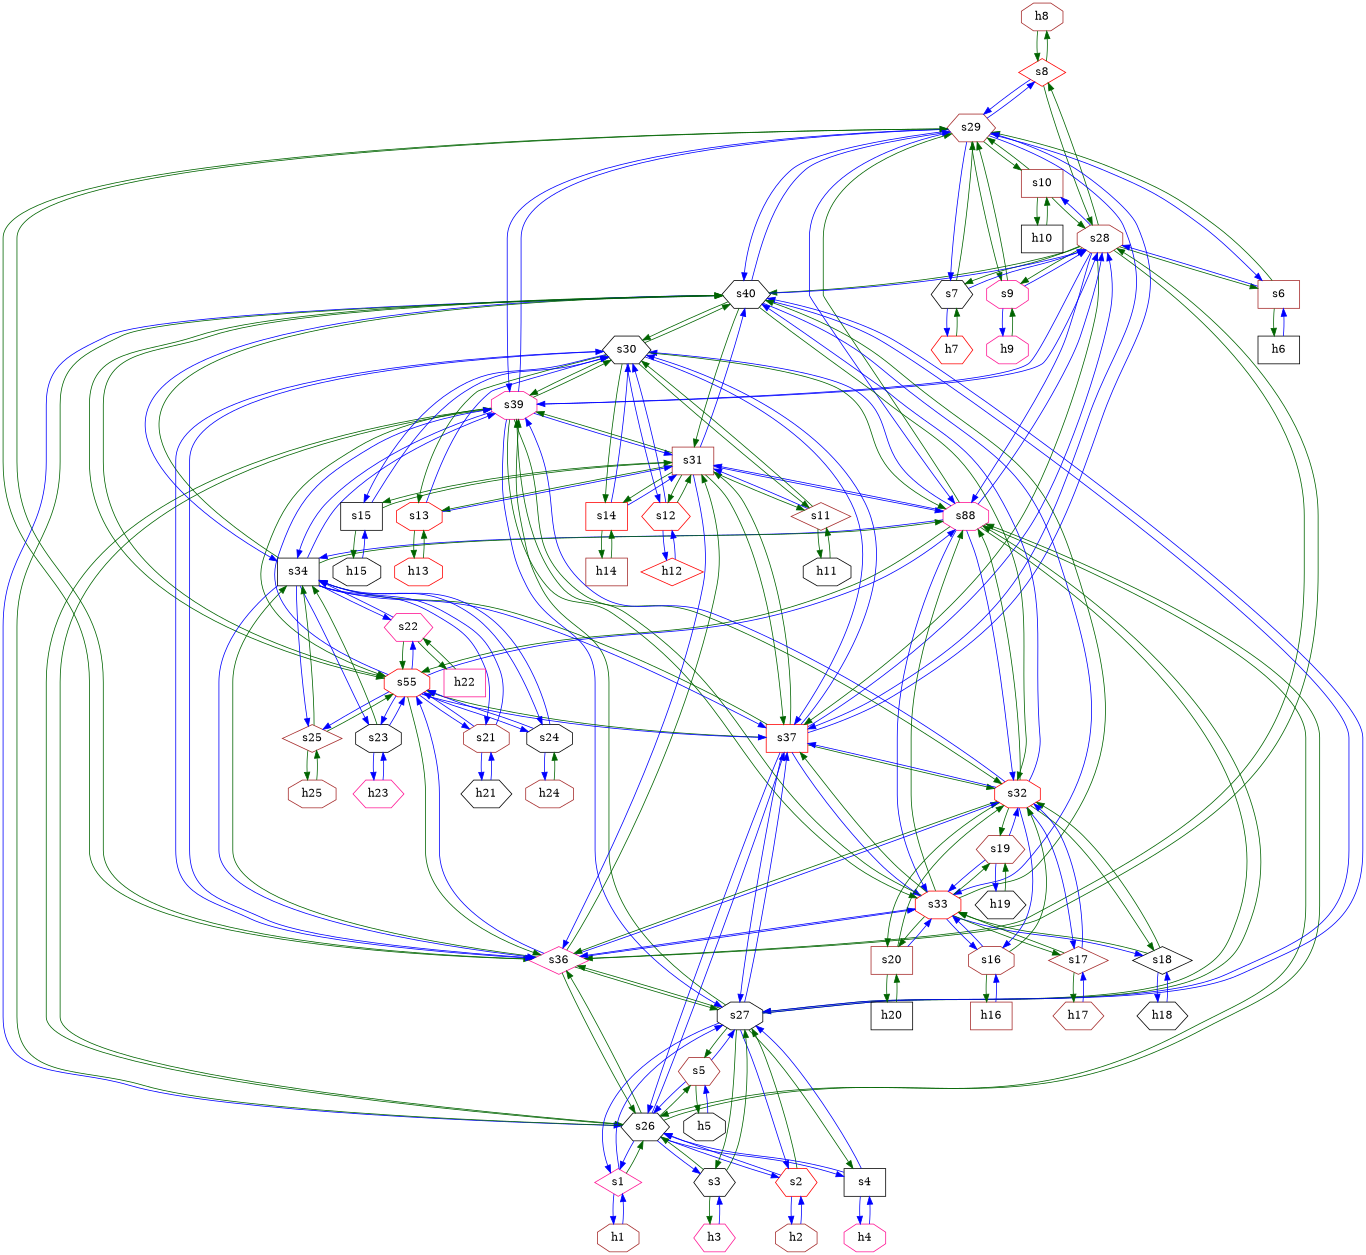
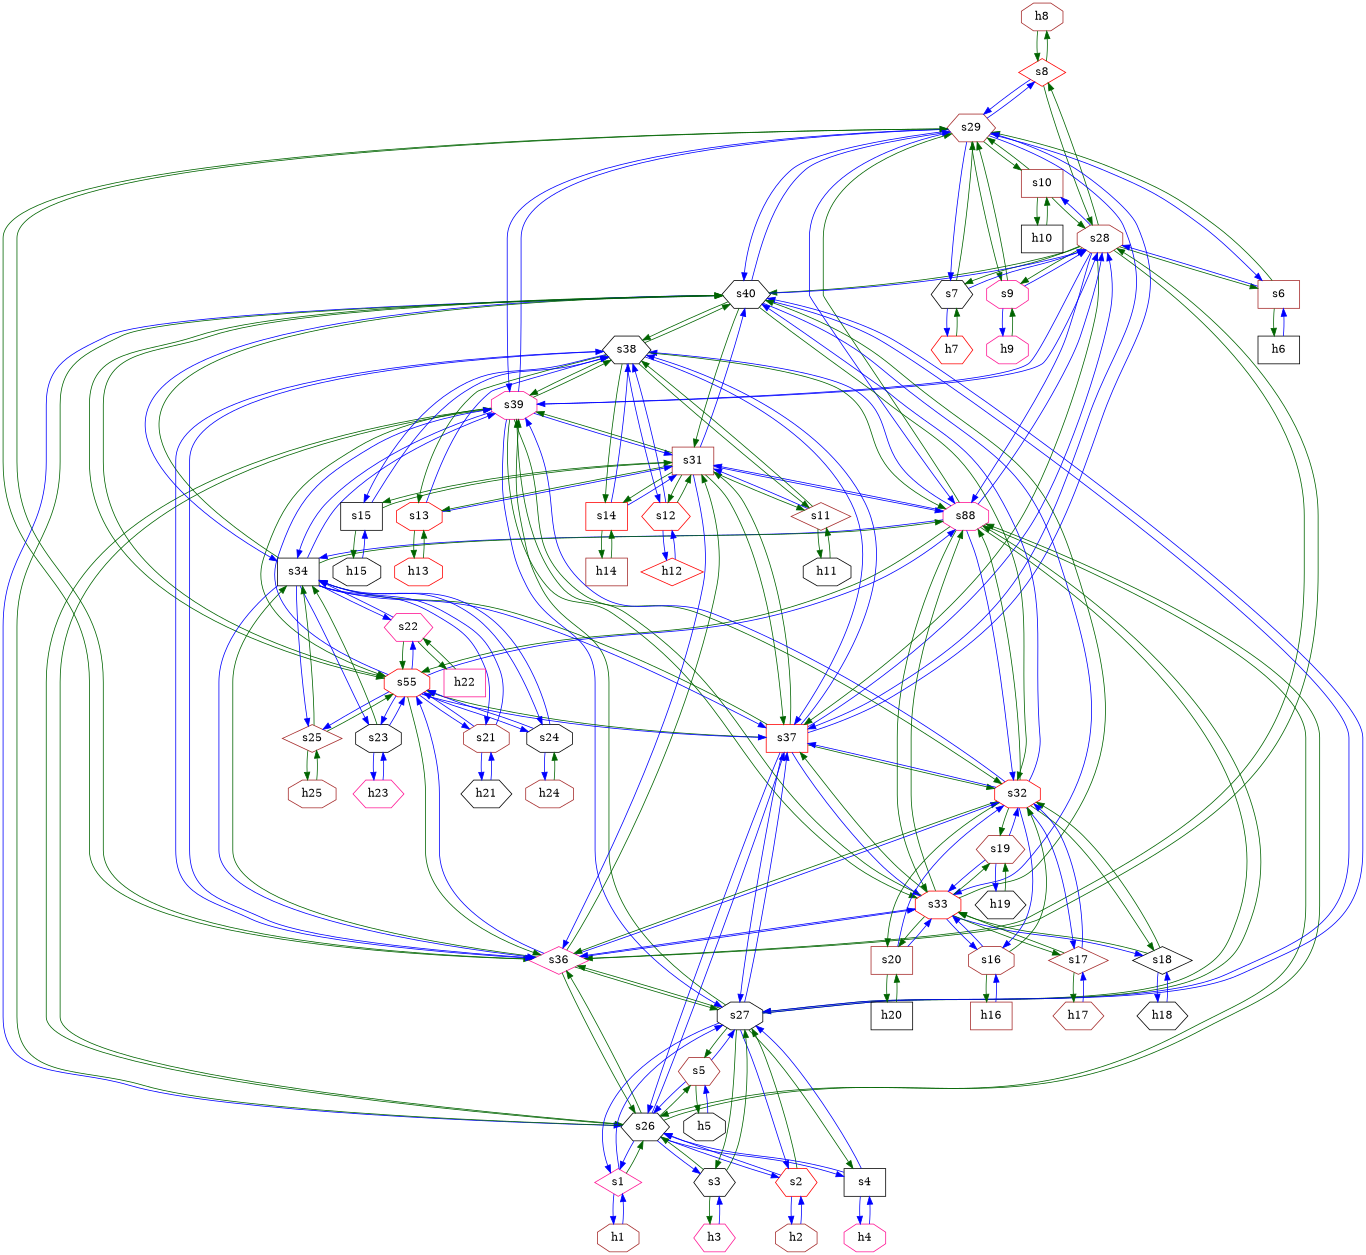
(627, 350) -> (627, 350)
(898, 723) -> (898, 723)
(932, 868) -> (932, 868)
